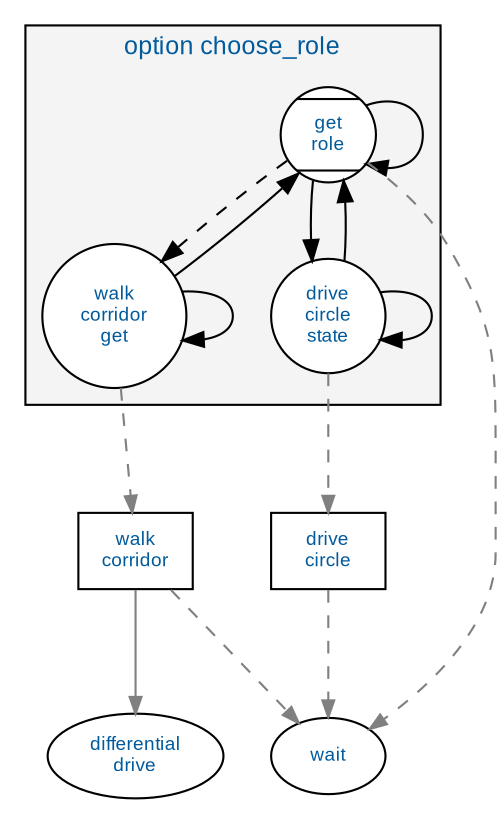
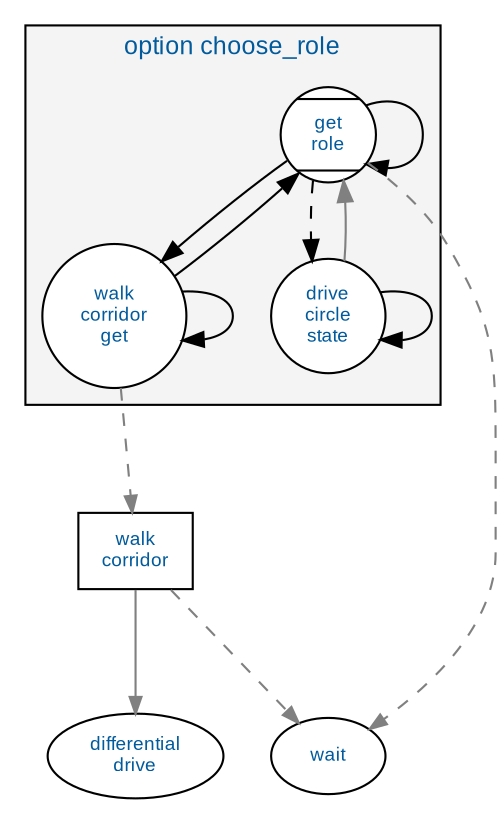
(232, 203) -> (232, 203)
(311, 210) -> (311, 210)
(346, 232) -> (346, 232)
(328, 551) -> none
